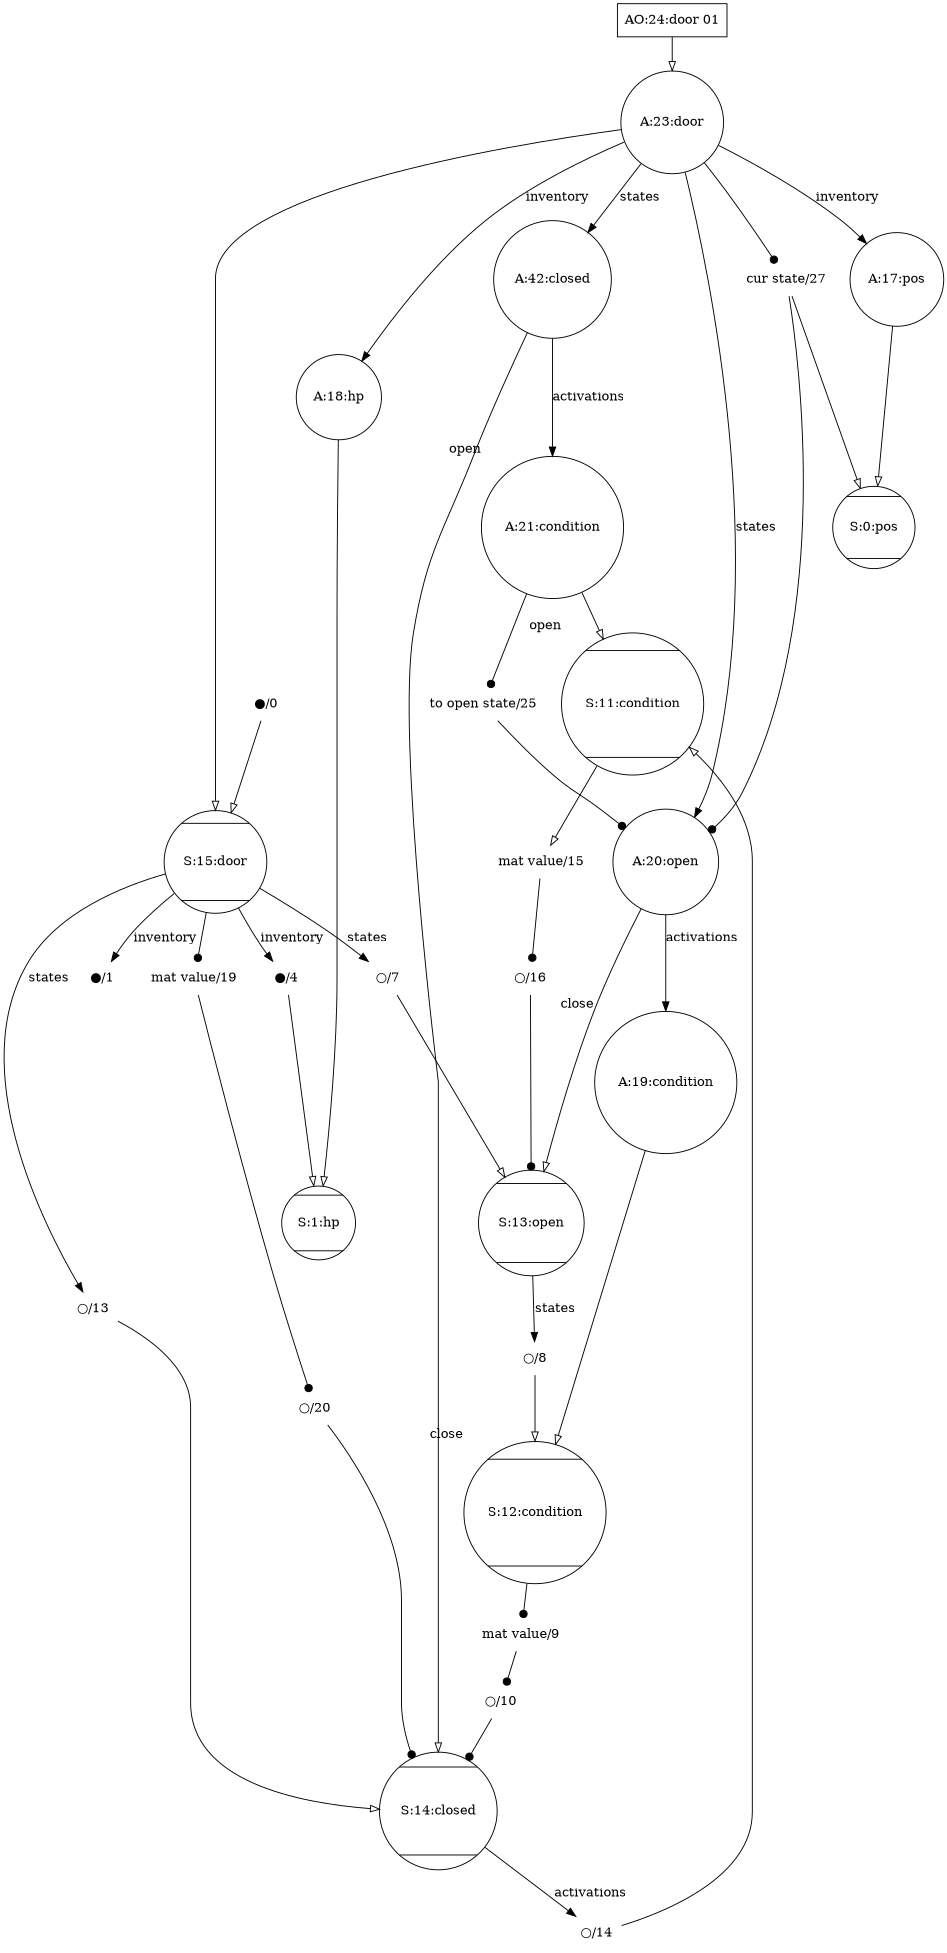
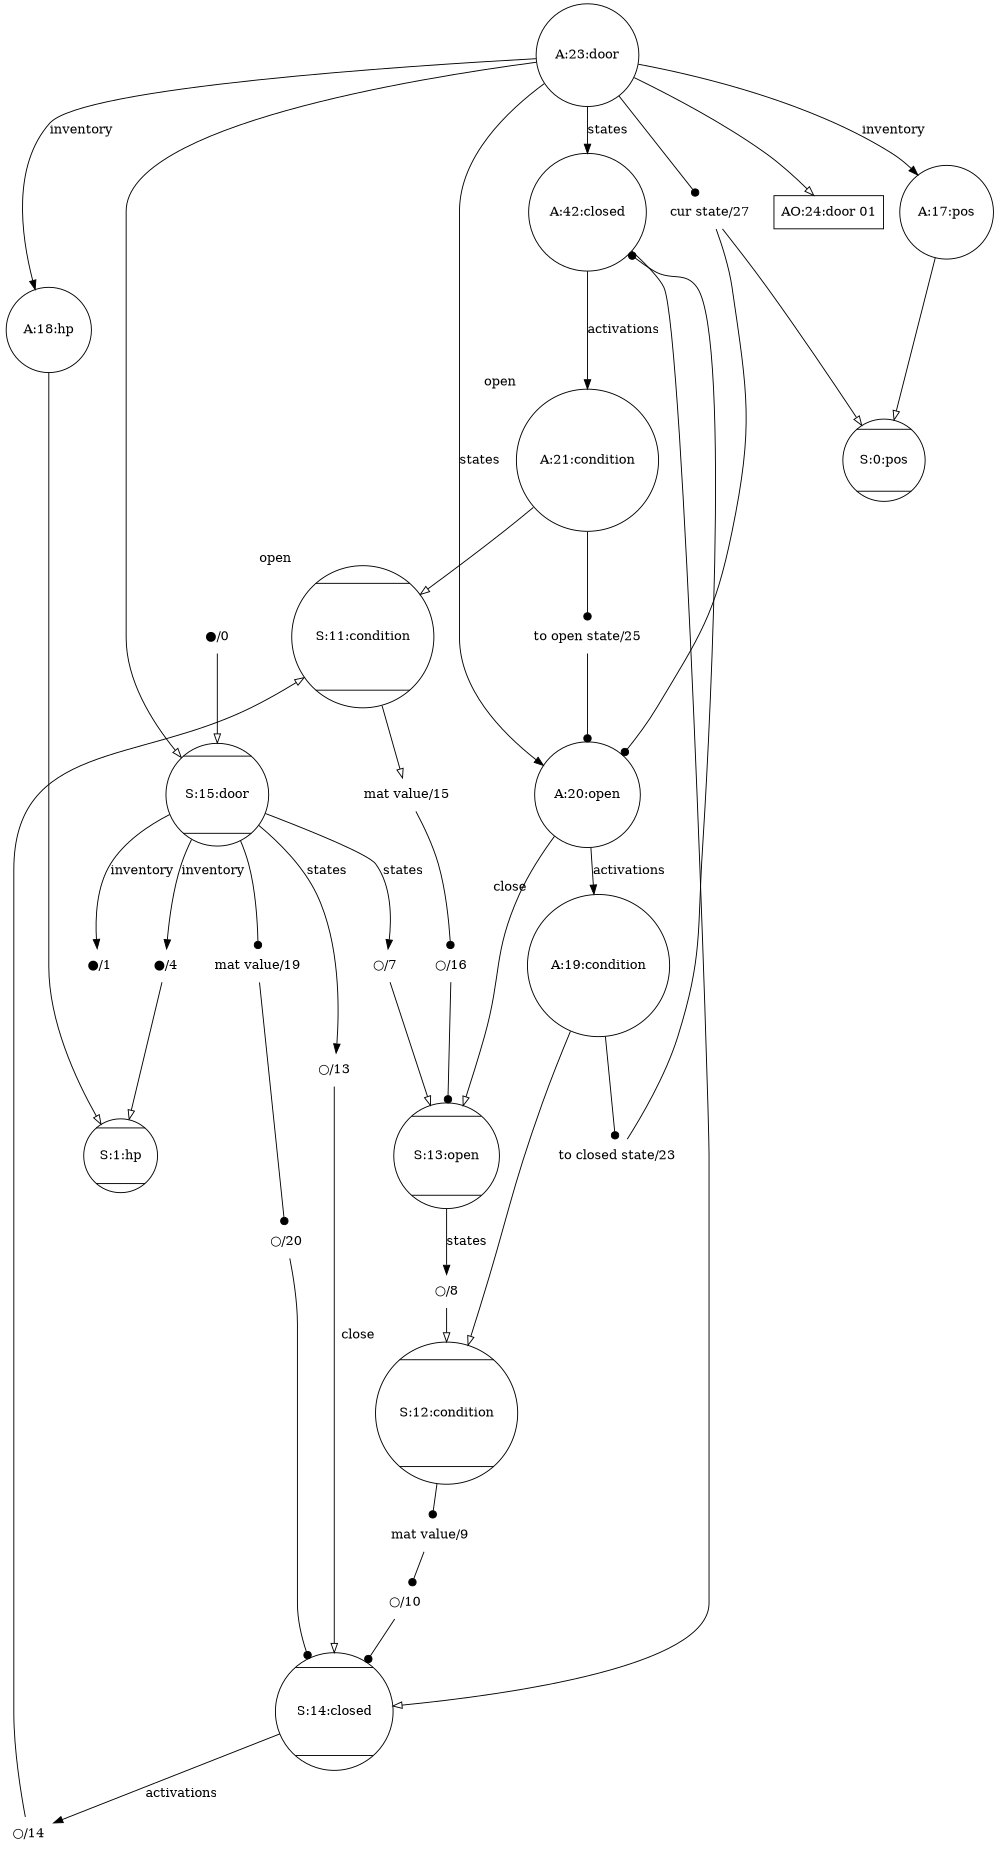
(672, 49) -> (725, 127)
none -> (617, 1156)
